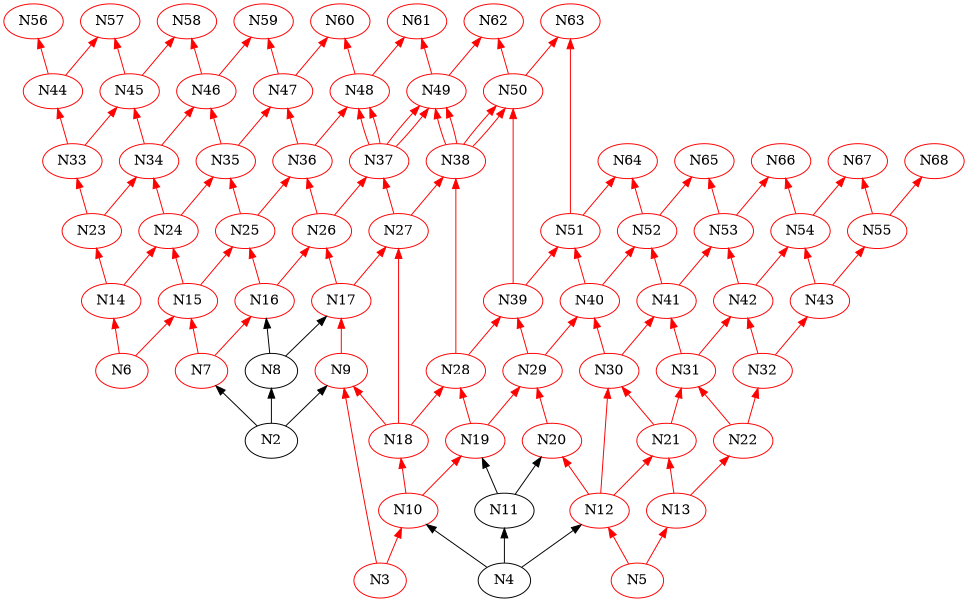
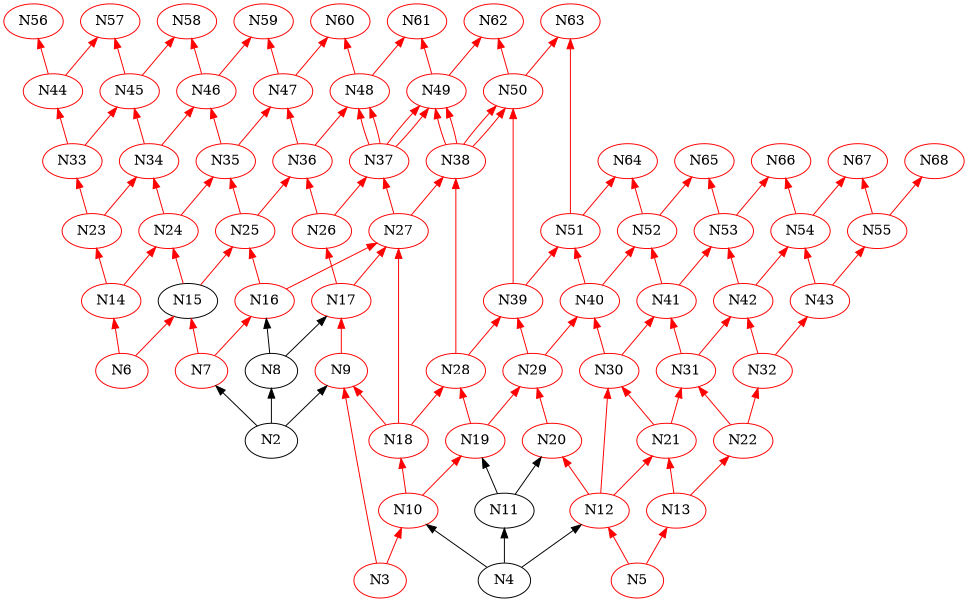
(290, 270) -> (325, 269)
(188, 301) -> (188, 301)
